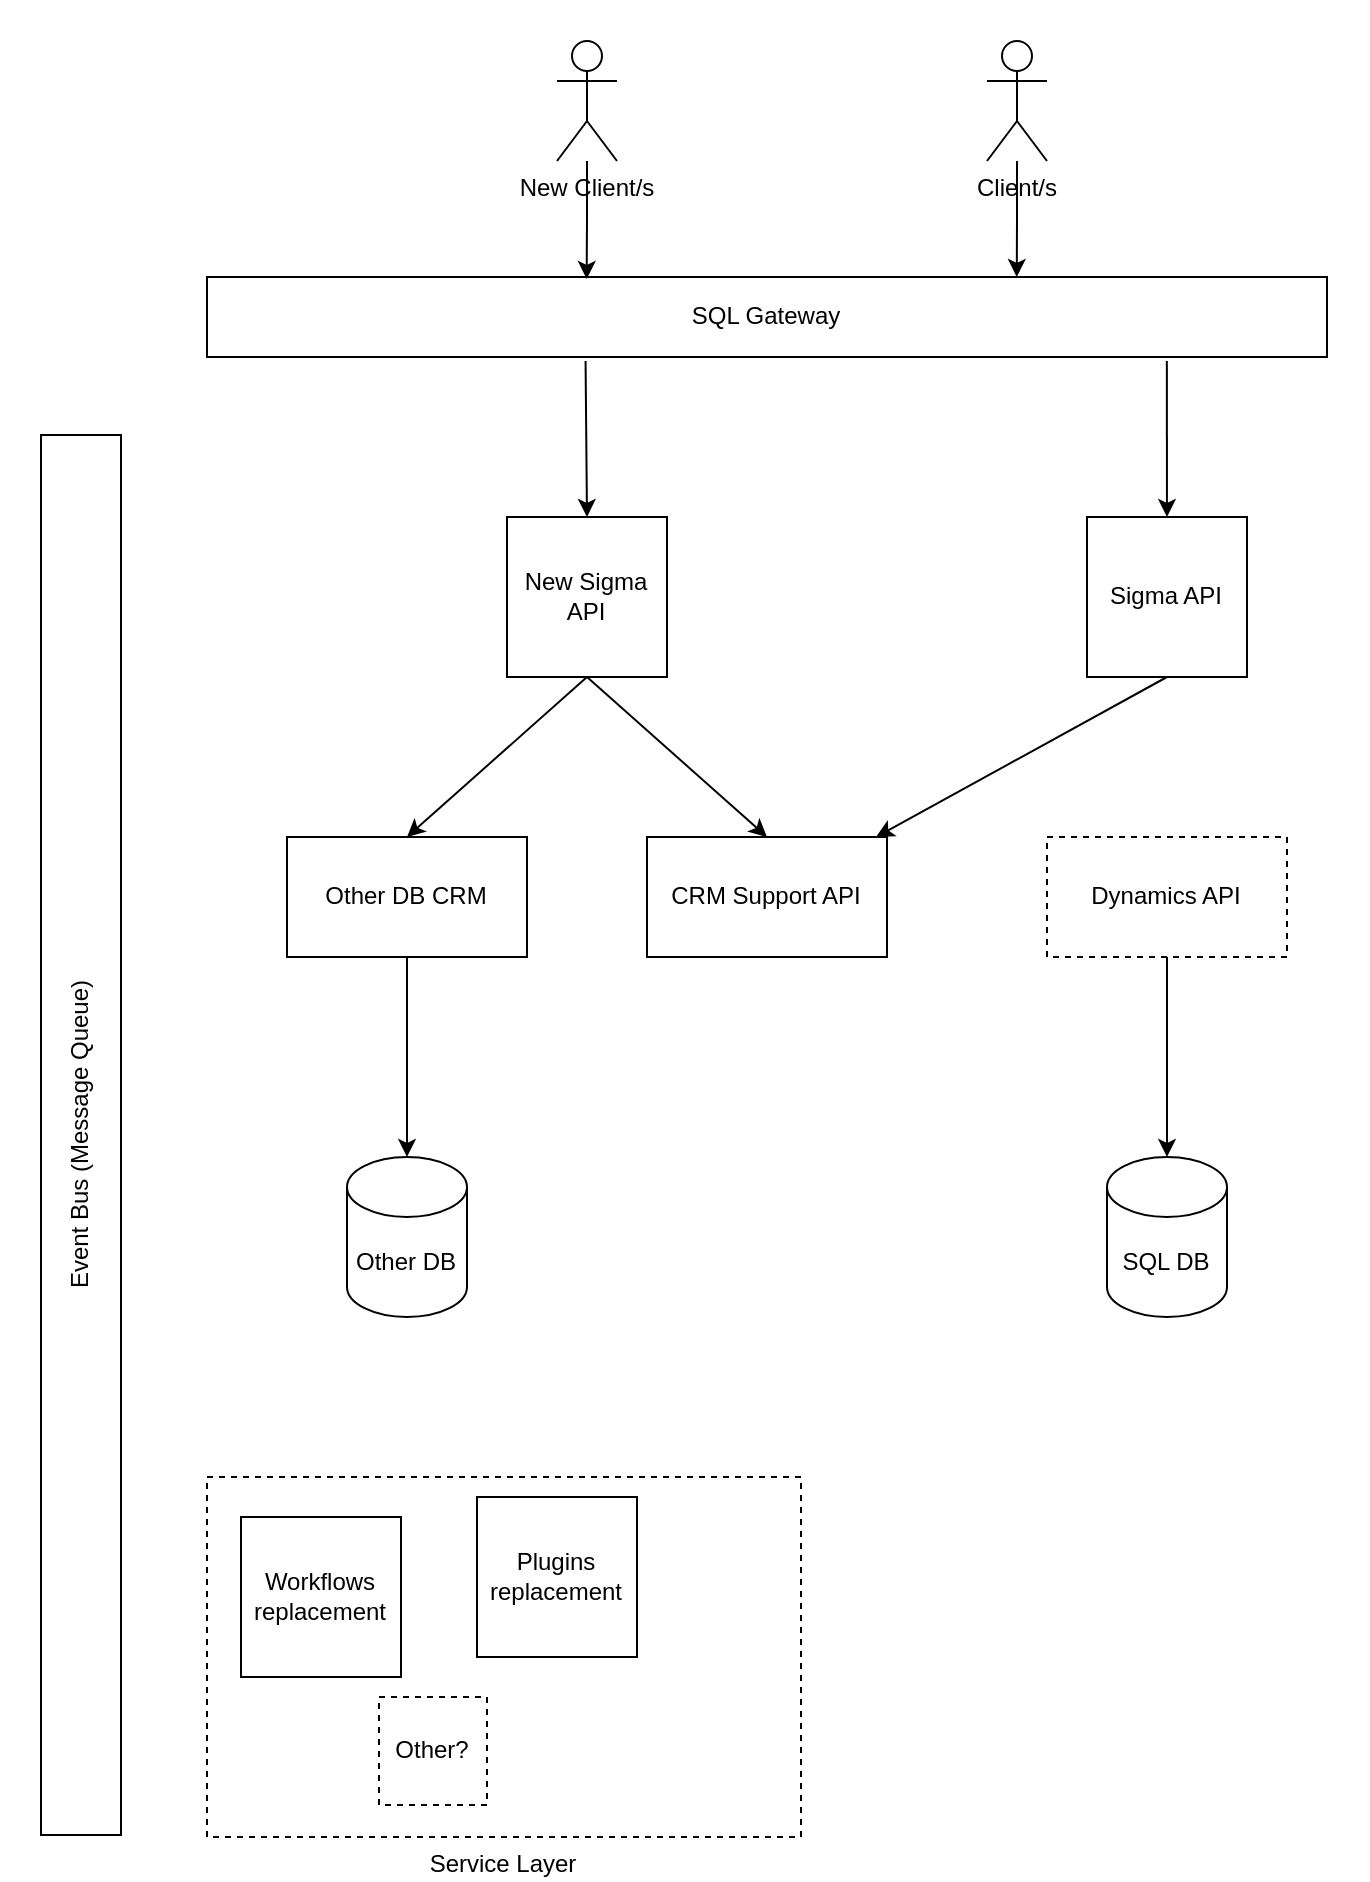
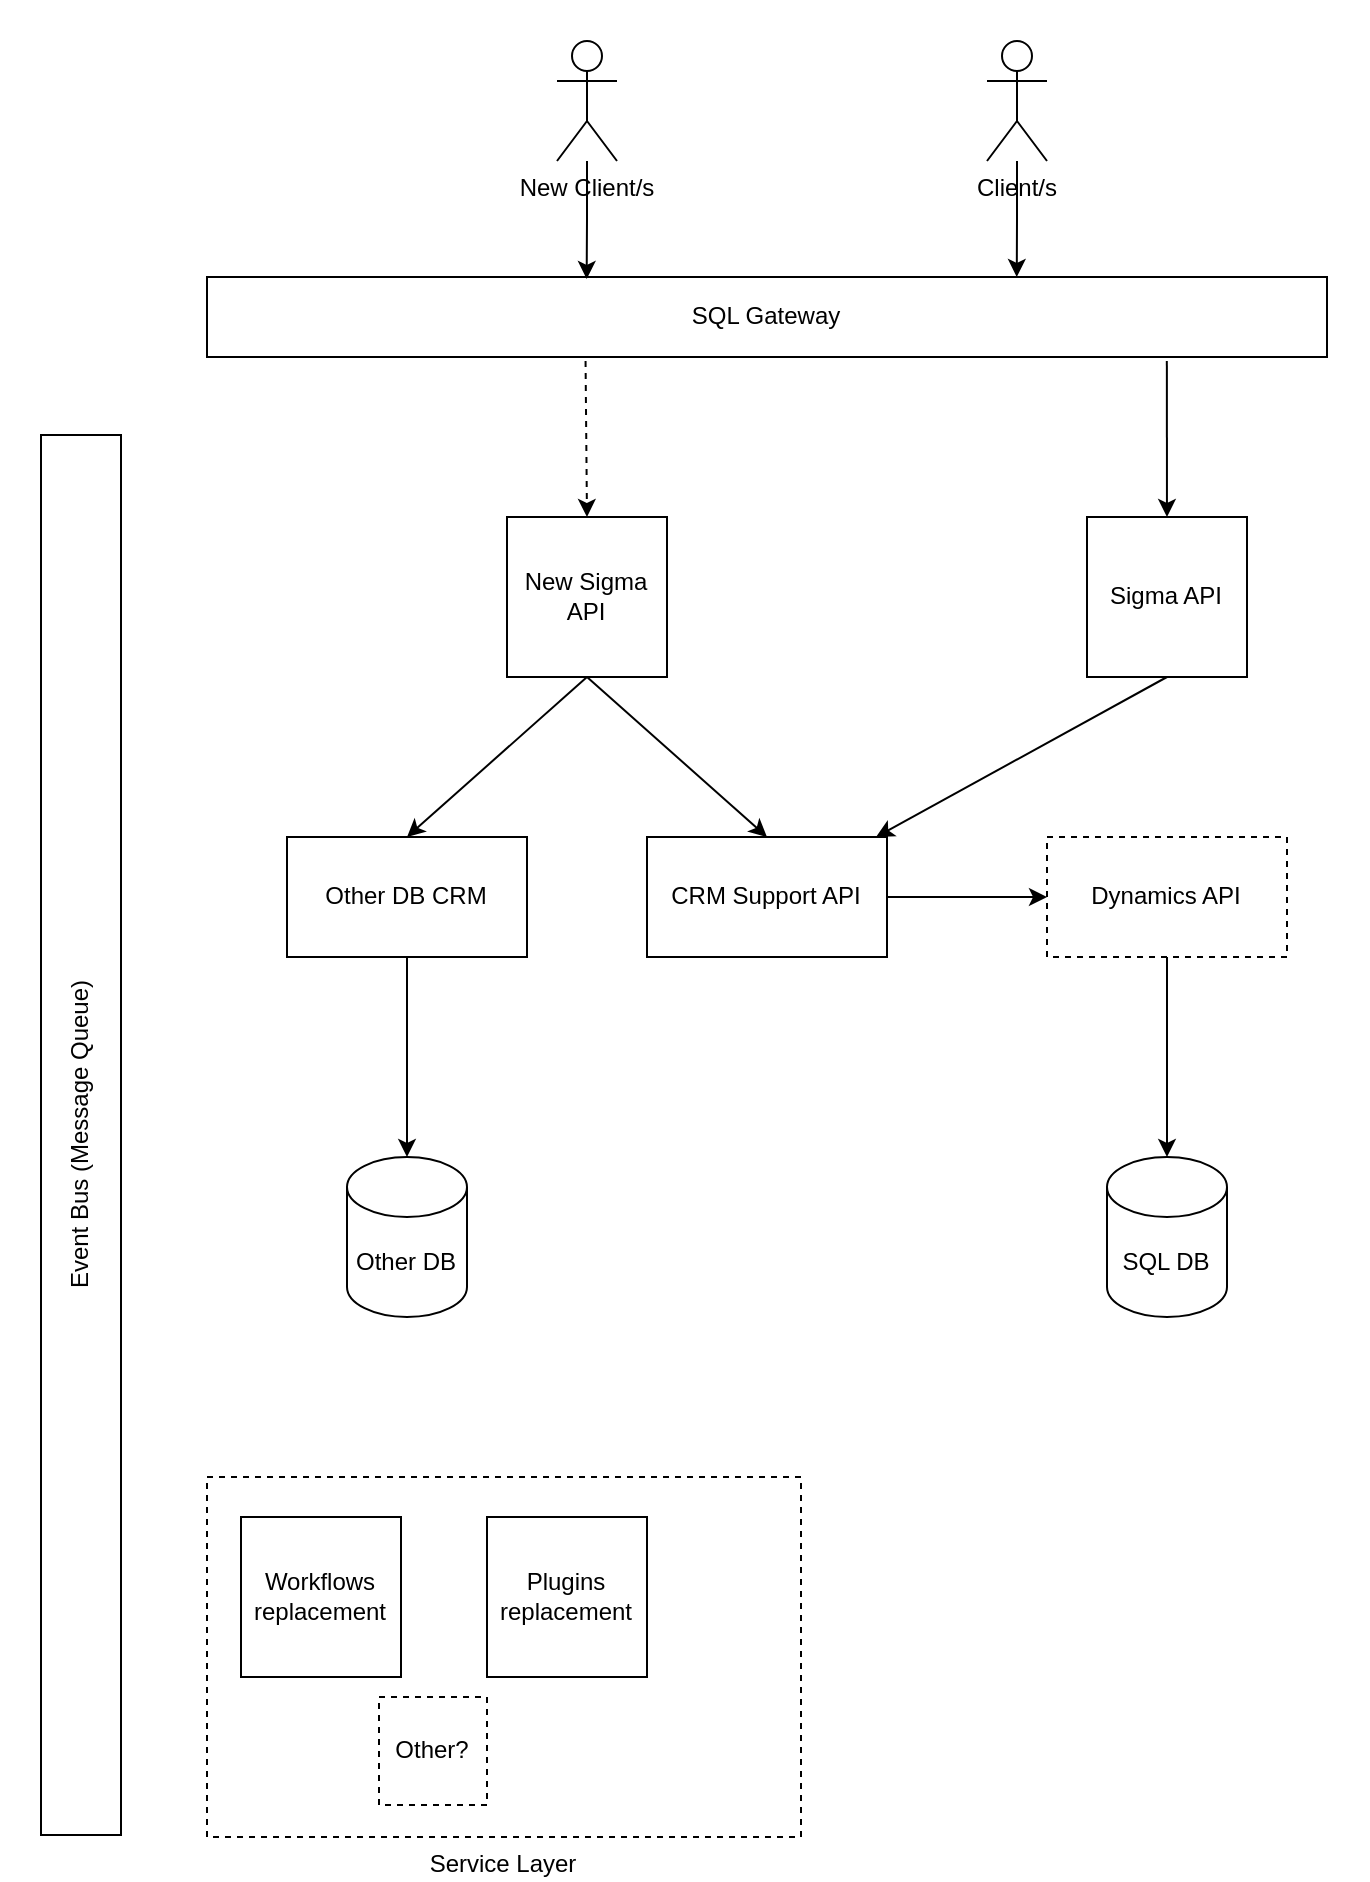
(586, 434) -> (586, 434)
none -> (960, 897)
(557, 1577) -> (567, 1597)
